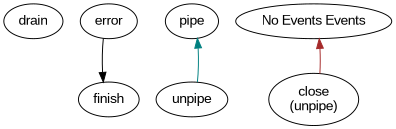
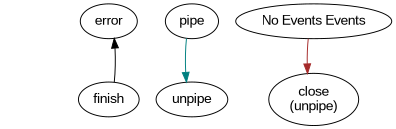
(33, 21) -> none
(102, 55) -> (115, 65)
(320, 61) -> (307, 51)
(198, 65) -> (185, 55)
